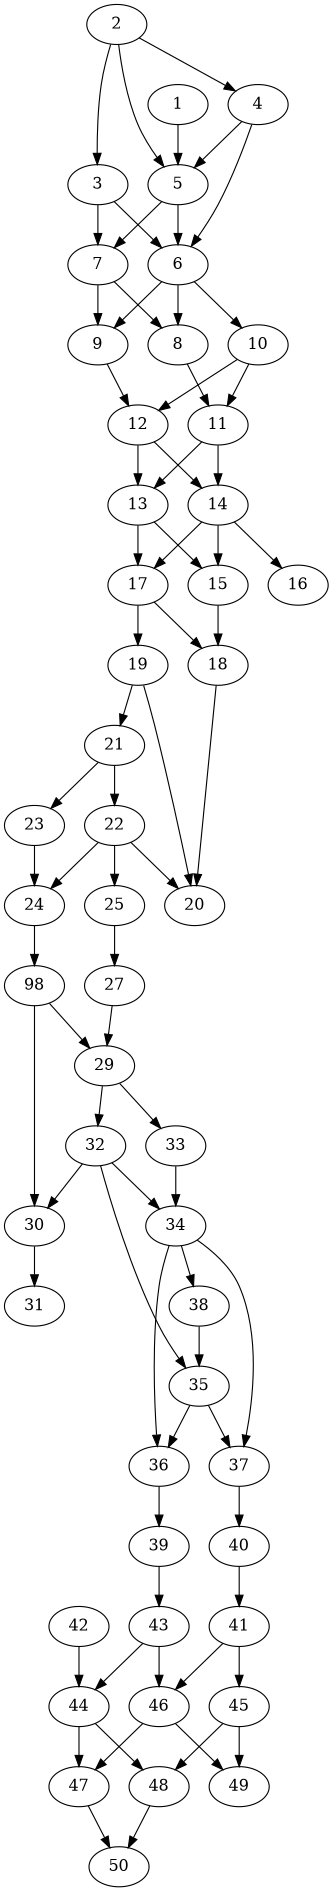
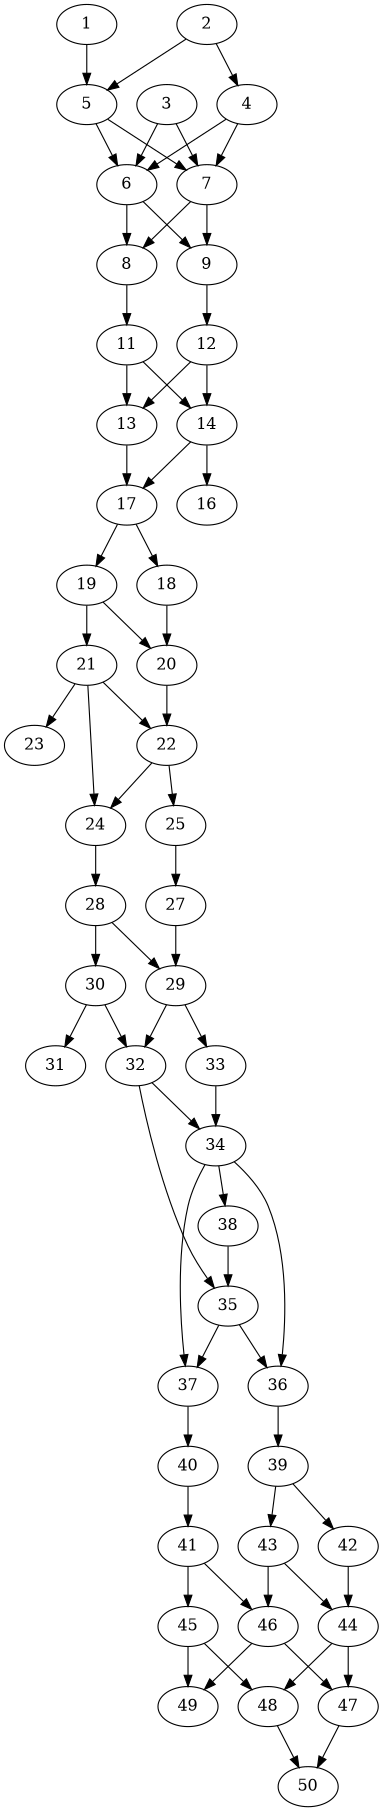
(100, 98) -> none
(222, 141) -> (230, 140)
(258, 345) -> none
(218, 585) -> none
(34, 860) -> (91, 740)
(151, 862) -> (167, 700)
(34, 986) -> (96, 906)
(69, 1182) -> (113, 1021)
none -> (309, 1502)
